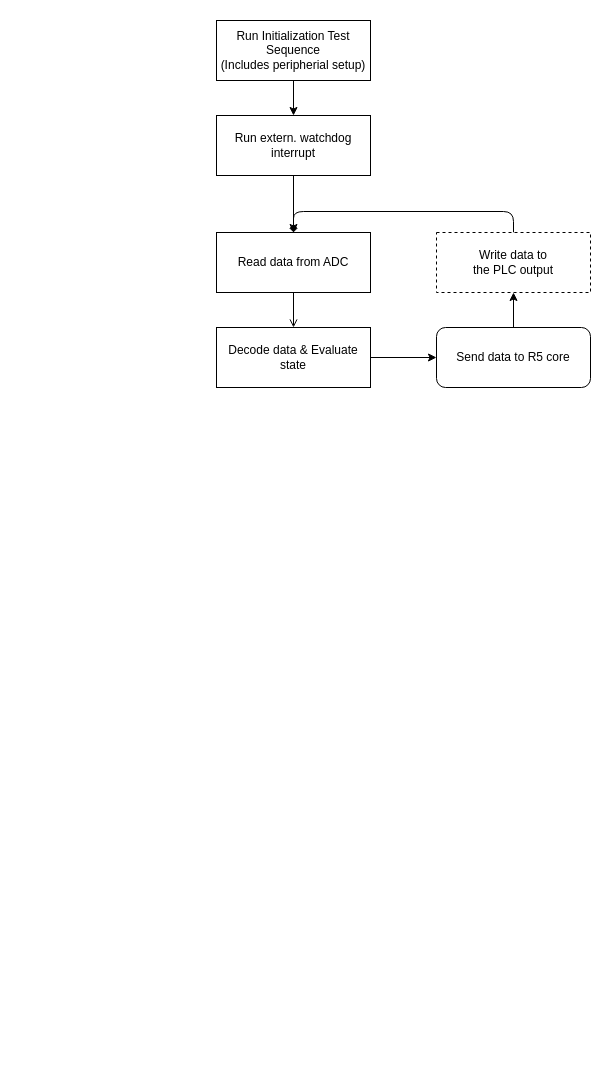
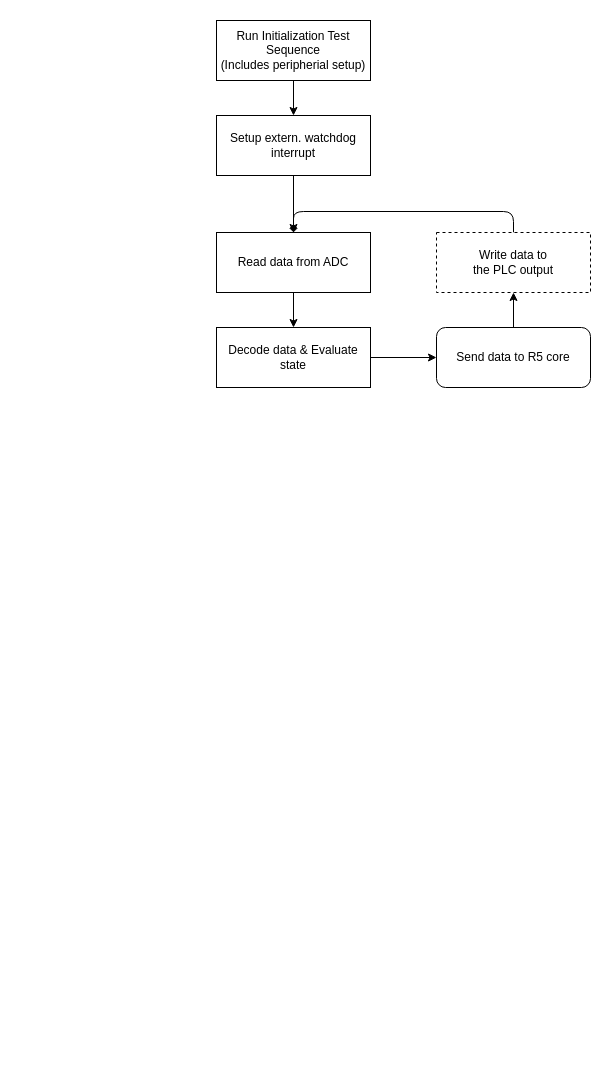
(294, 146) -> (294, 146)
(294, 320) -> (294, 319)
